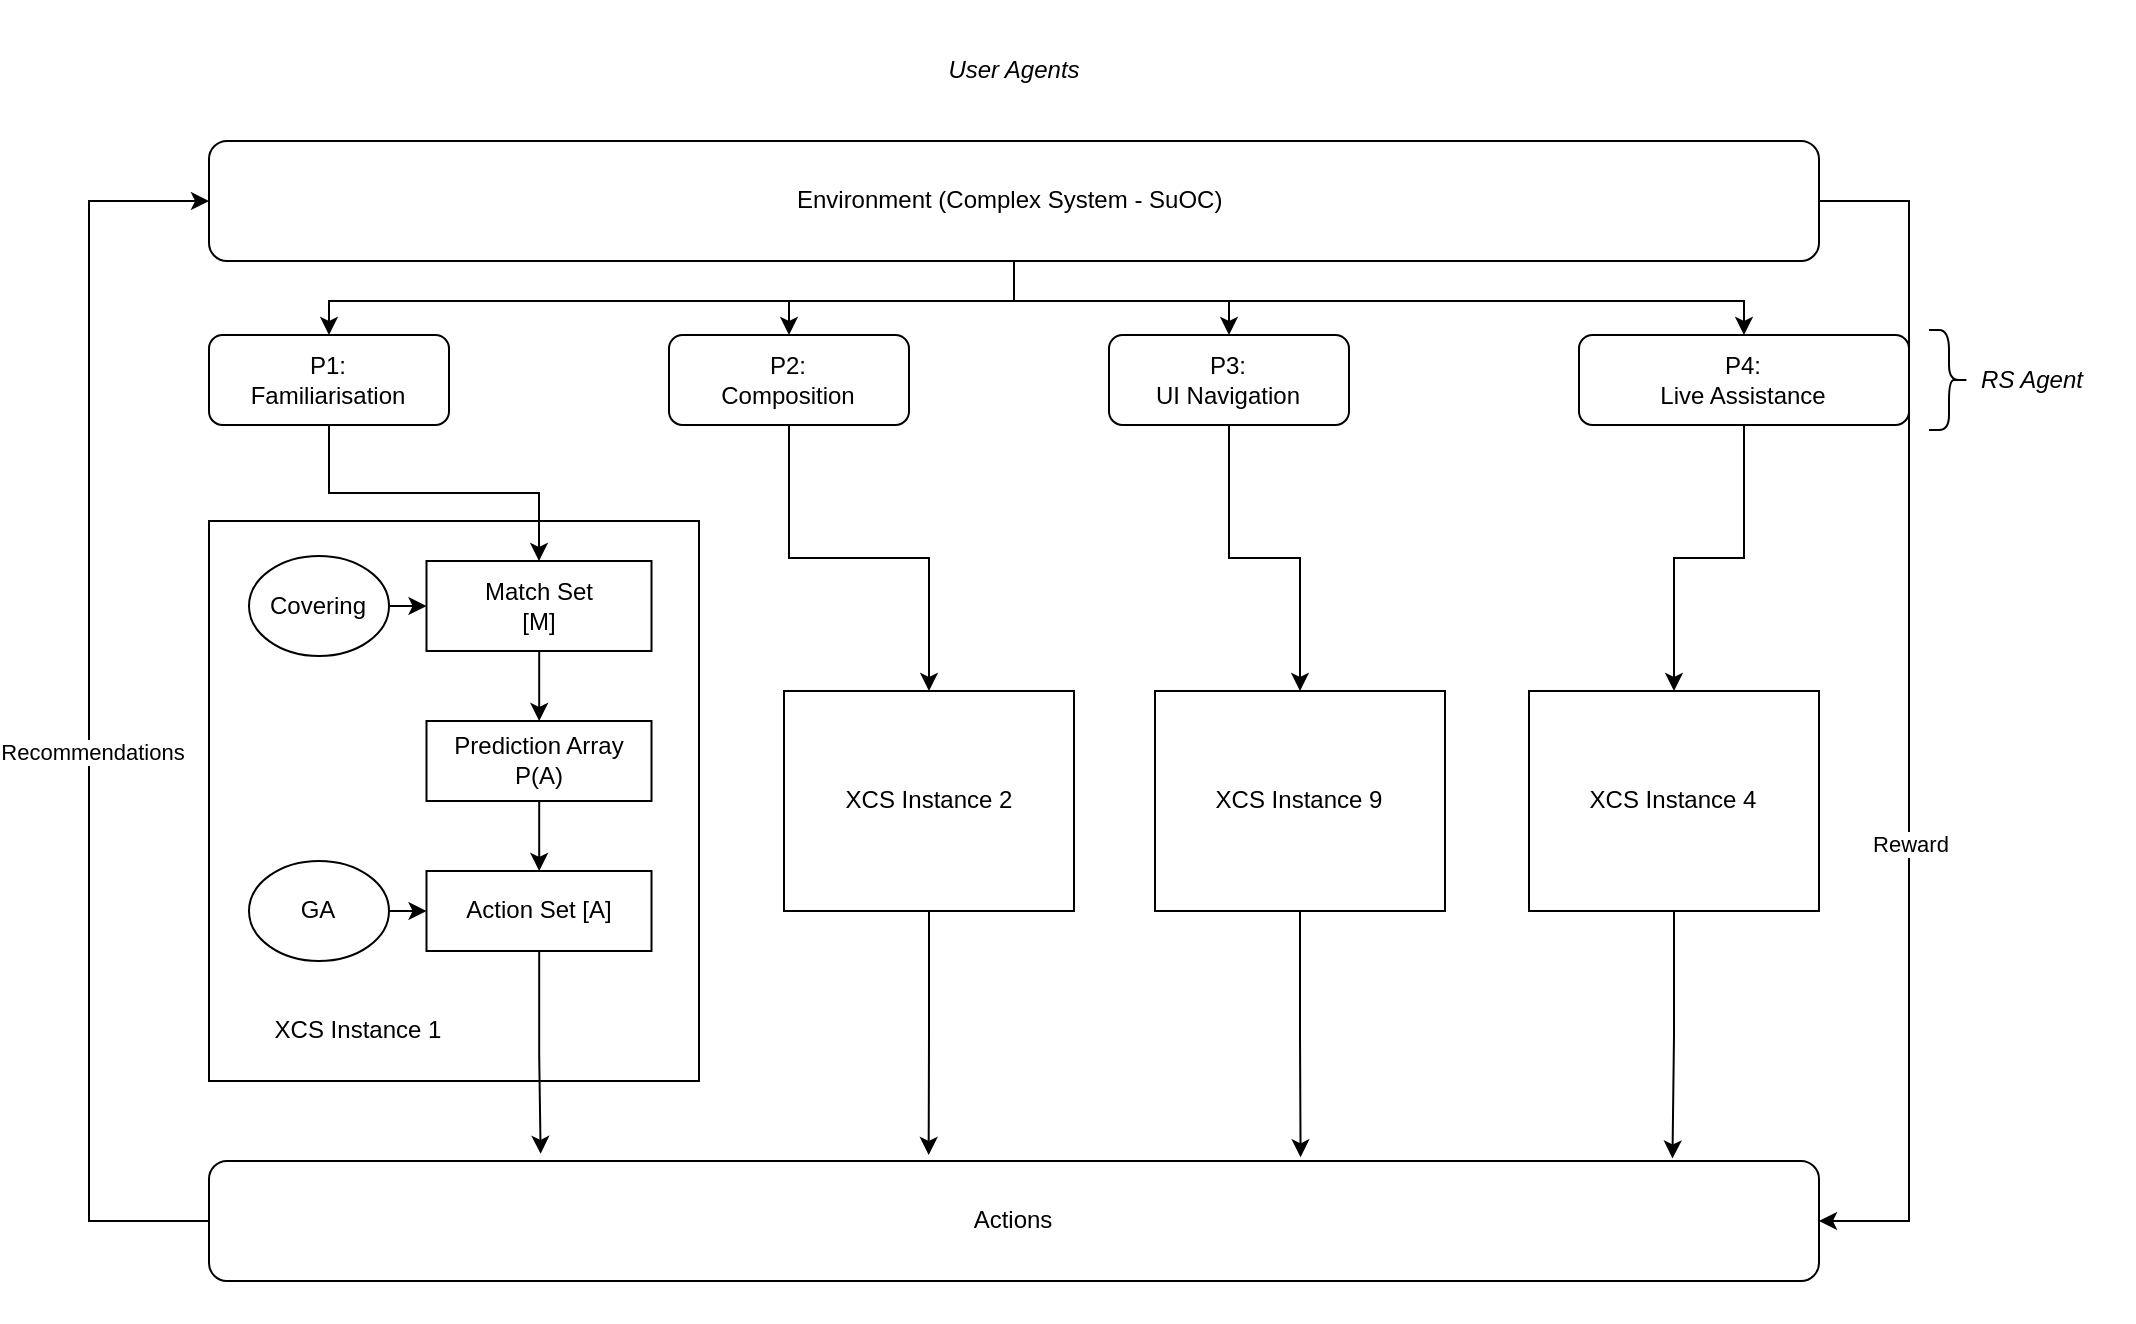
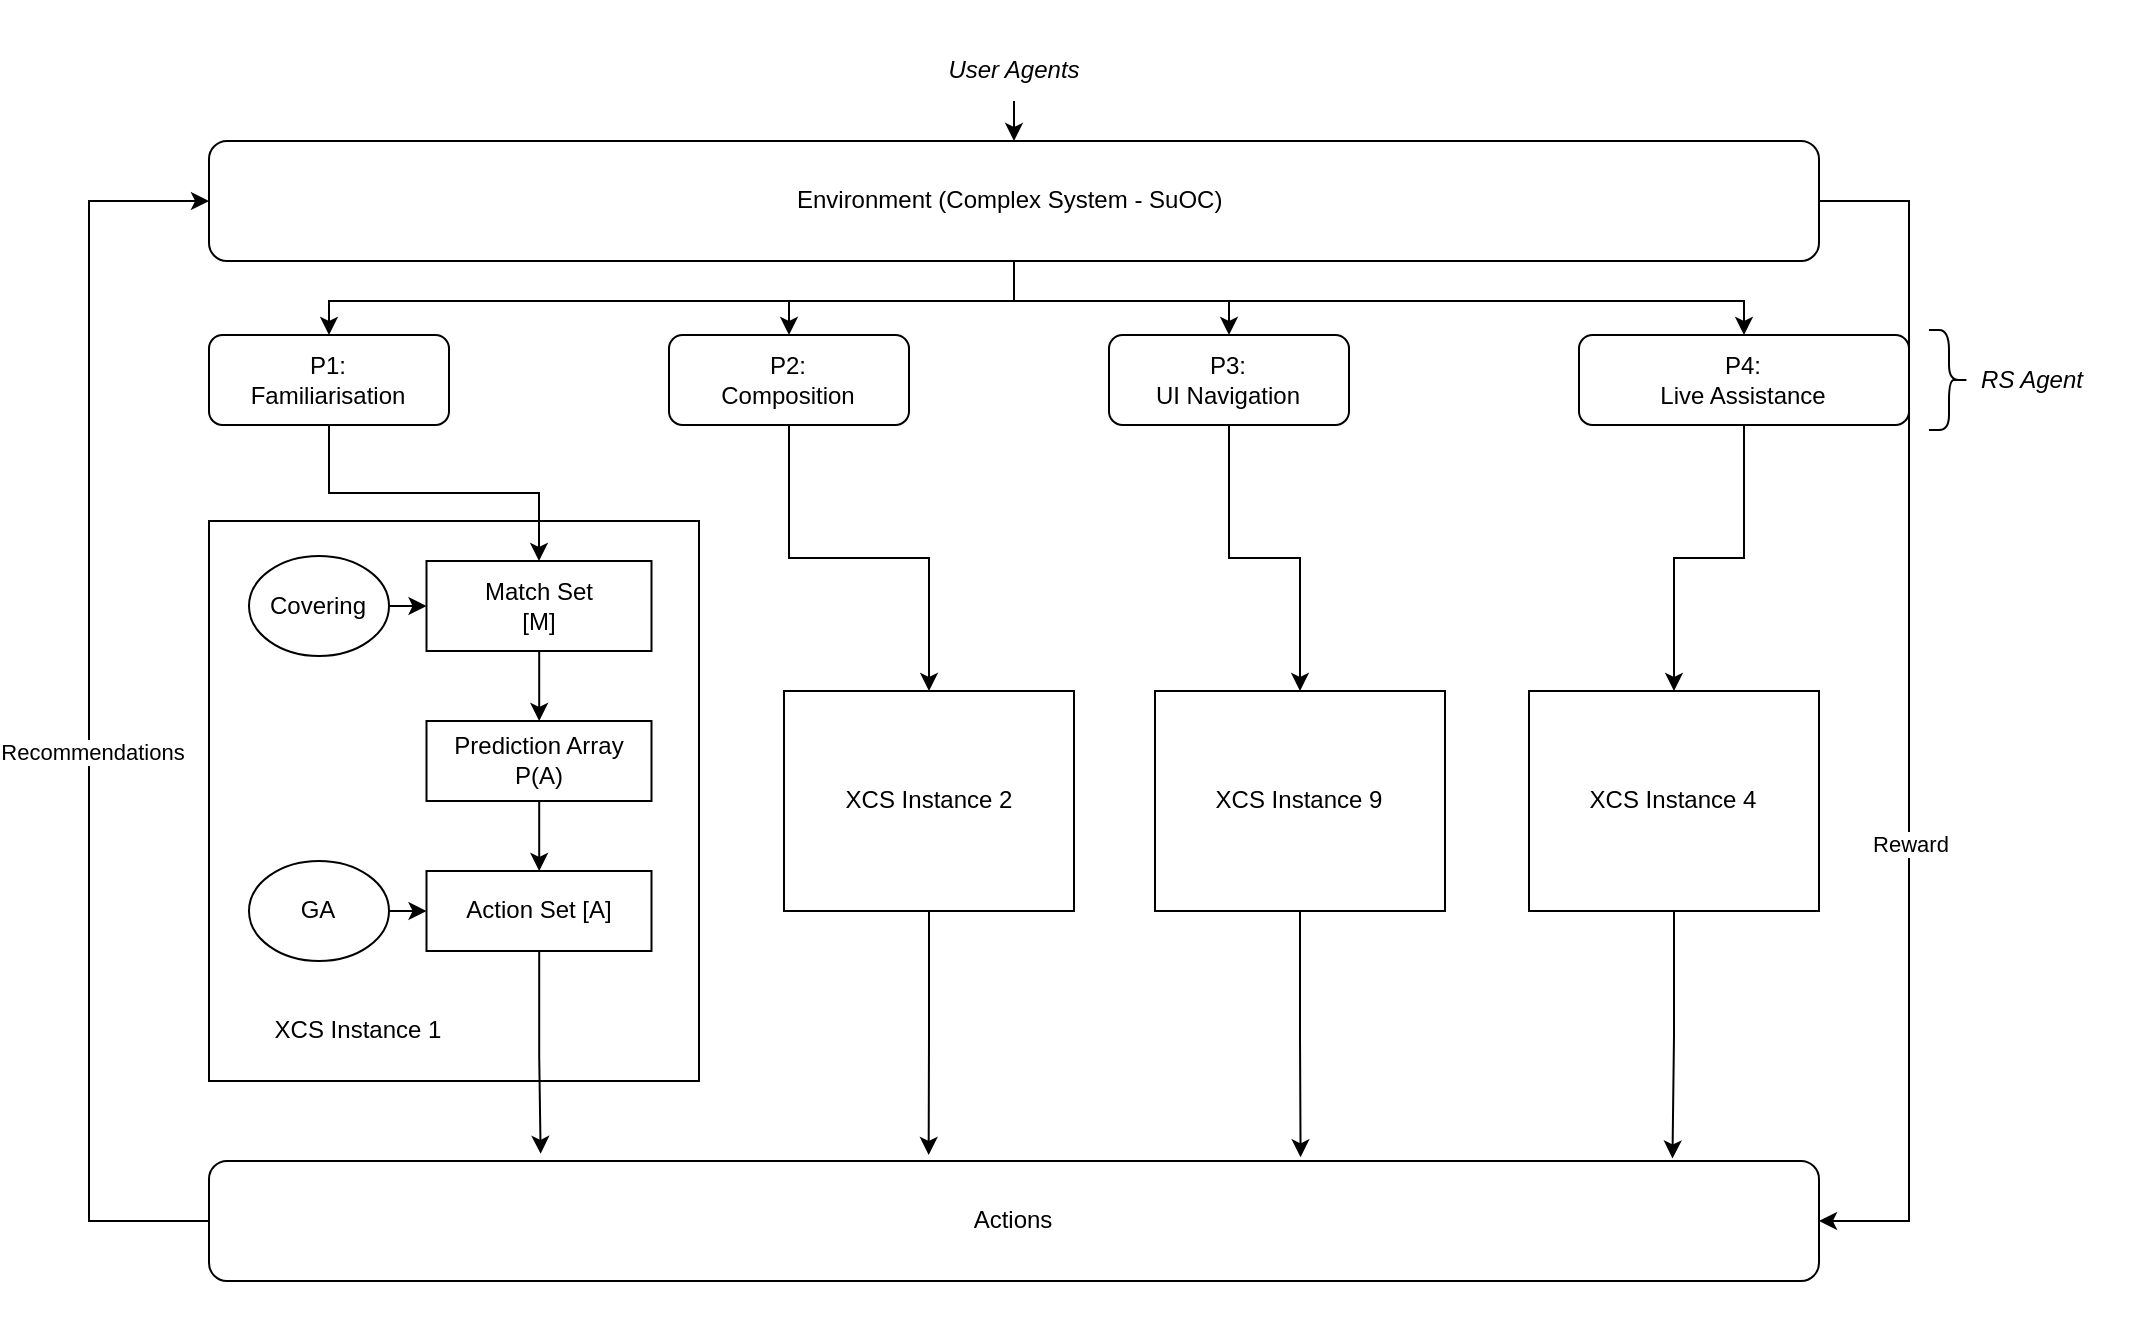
none -> (1014, 114)
